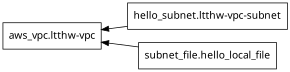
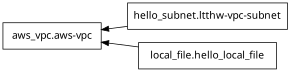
(52, 36) -> (52, 36)
(208, 56) -> (208, 56)
